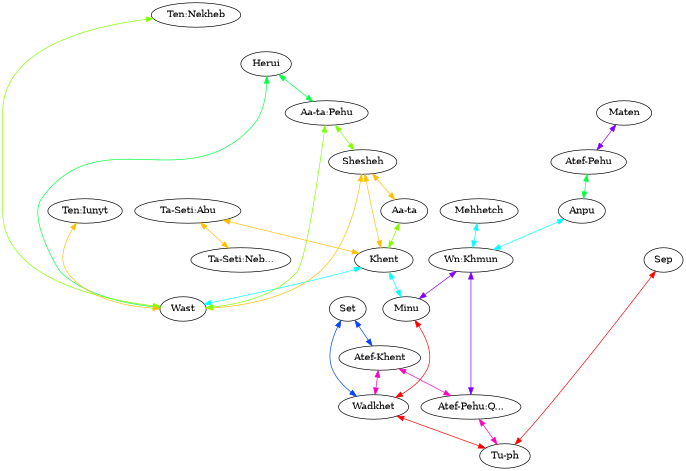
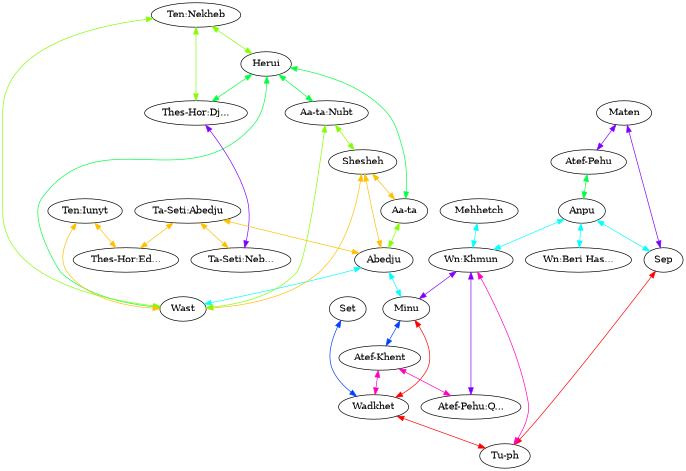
none -> (232, 40)
none -> (380, 106)
none -> (196, 113)
(327, 113) -> (327, 113)
none -> (644, 187)
(188, 211) -> (188, 211)
none -> (623, 236)
none -> (126, 260)
(384, 260) -> (384, 260)
none -> (578, 260)
(363, 333) -> (393, 333)
(488, 432) -> (516, 357)
